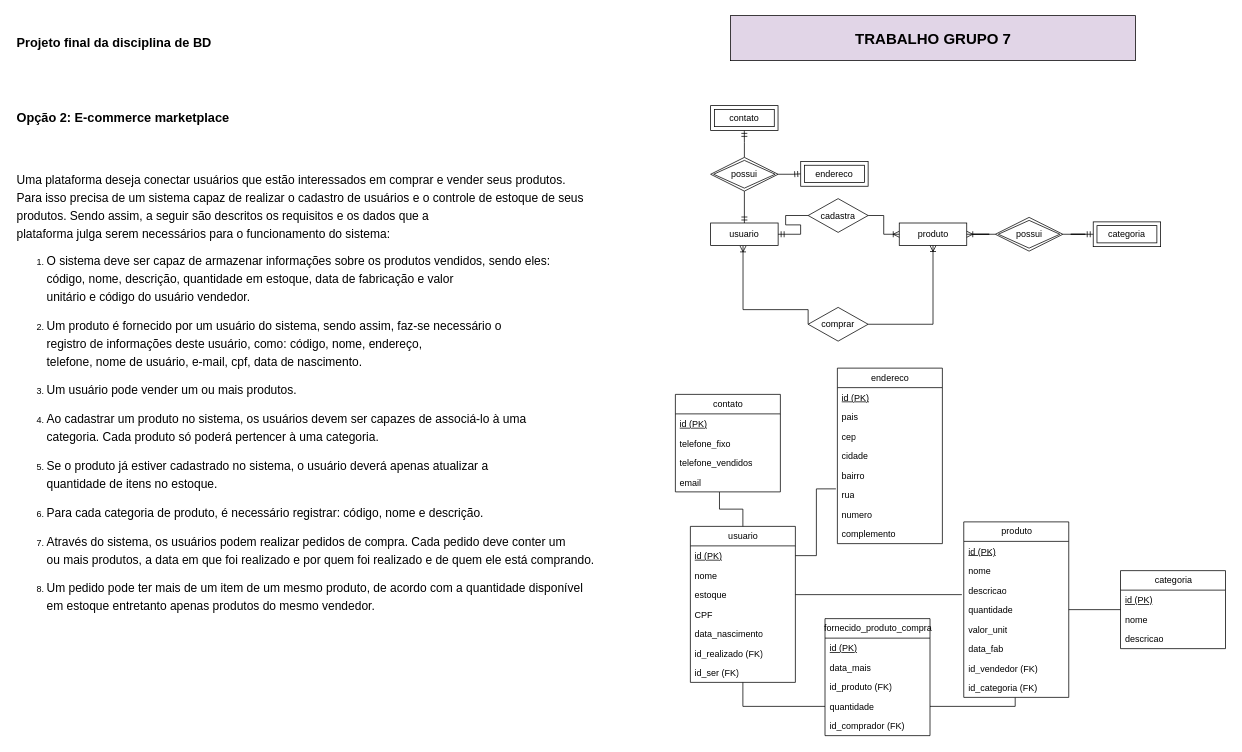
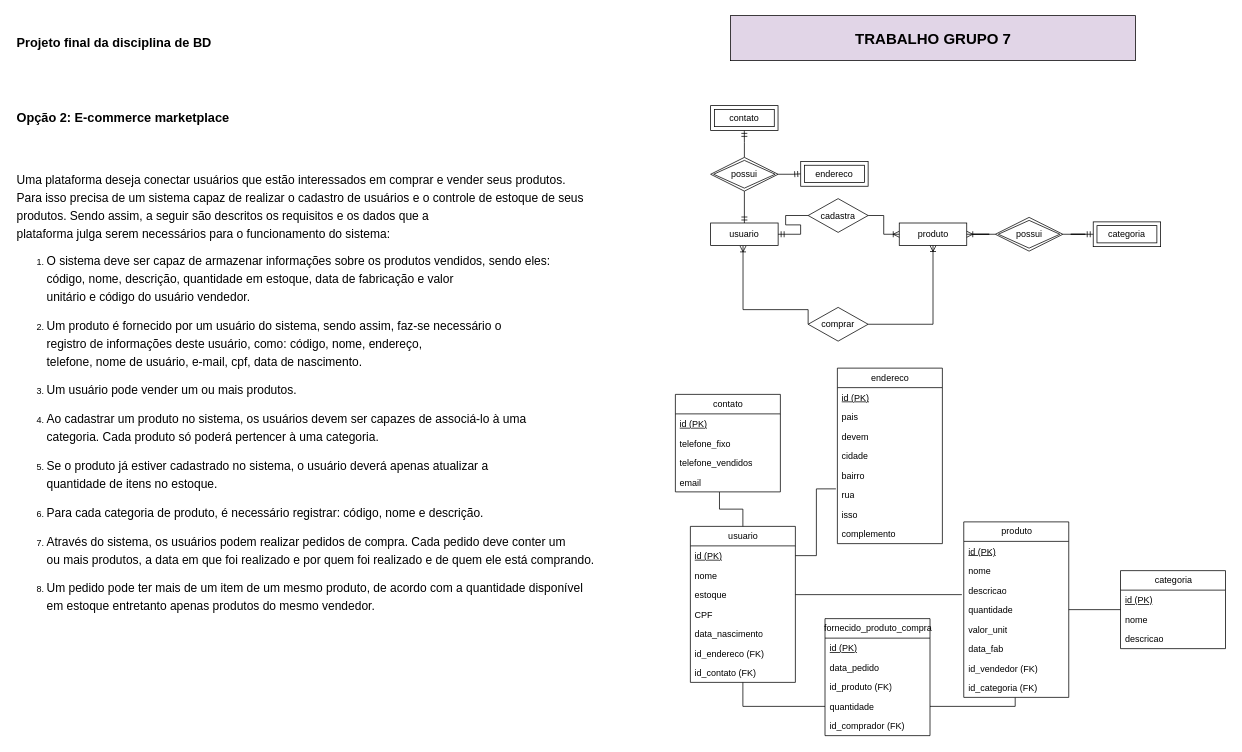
(849, 437) -> (854, 437)
(857, 515) -> (851, 515)
(733, 654) -> (733, 654)
(851, 668) -> (856, 668)
(720, 673) -> (730, 673)
